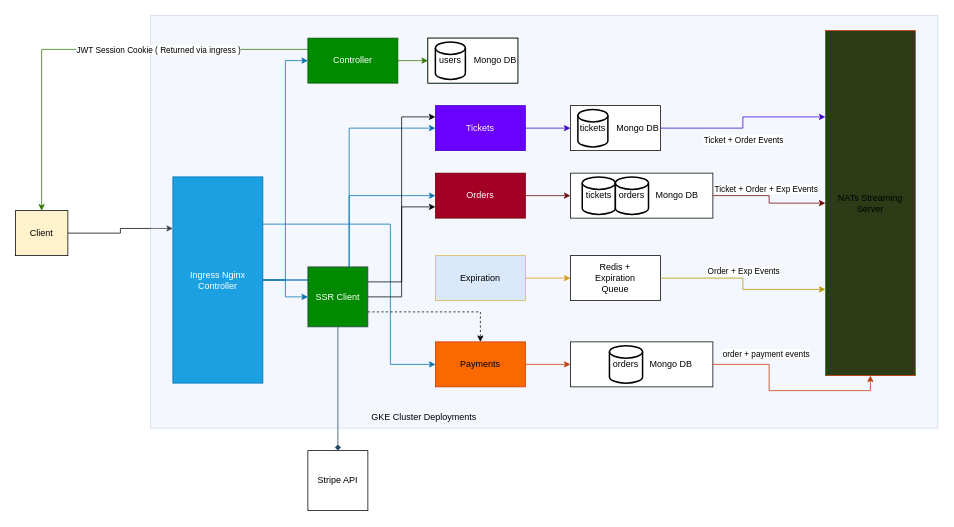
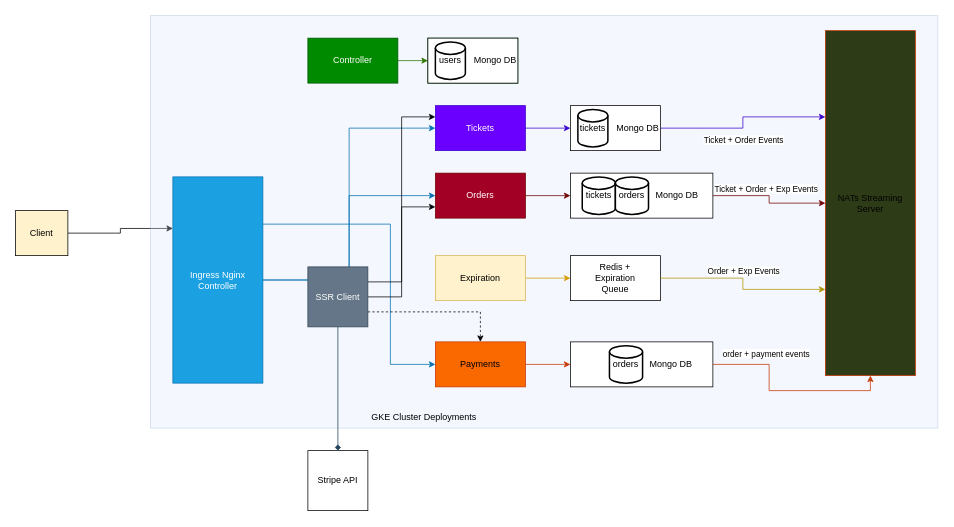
(97, 49) -> none
(285, 161) -> none
(480, 278) -> (480, 278)
(285, 289) -> none
(338, 297) -> (338, 297)
